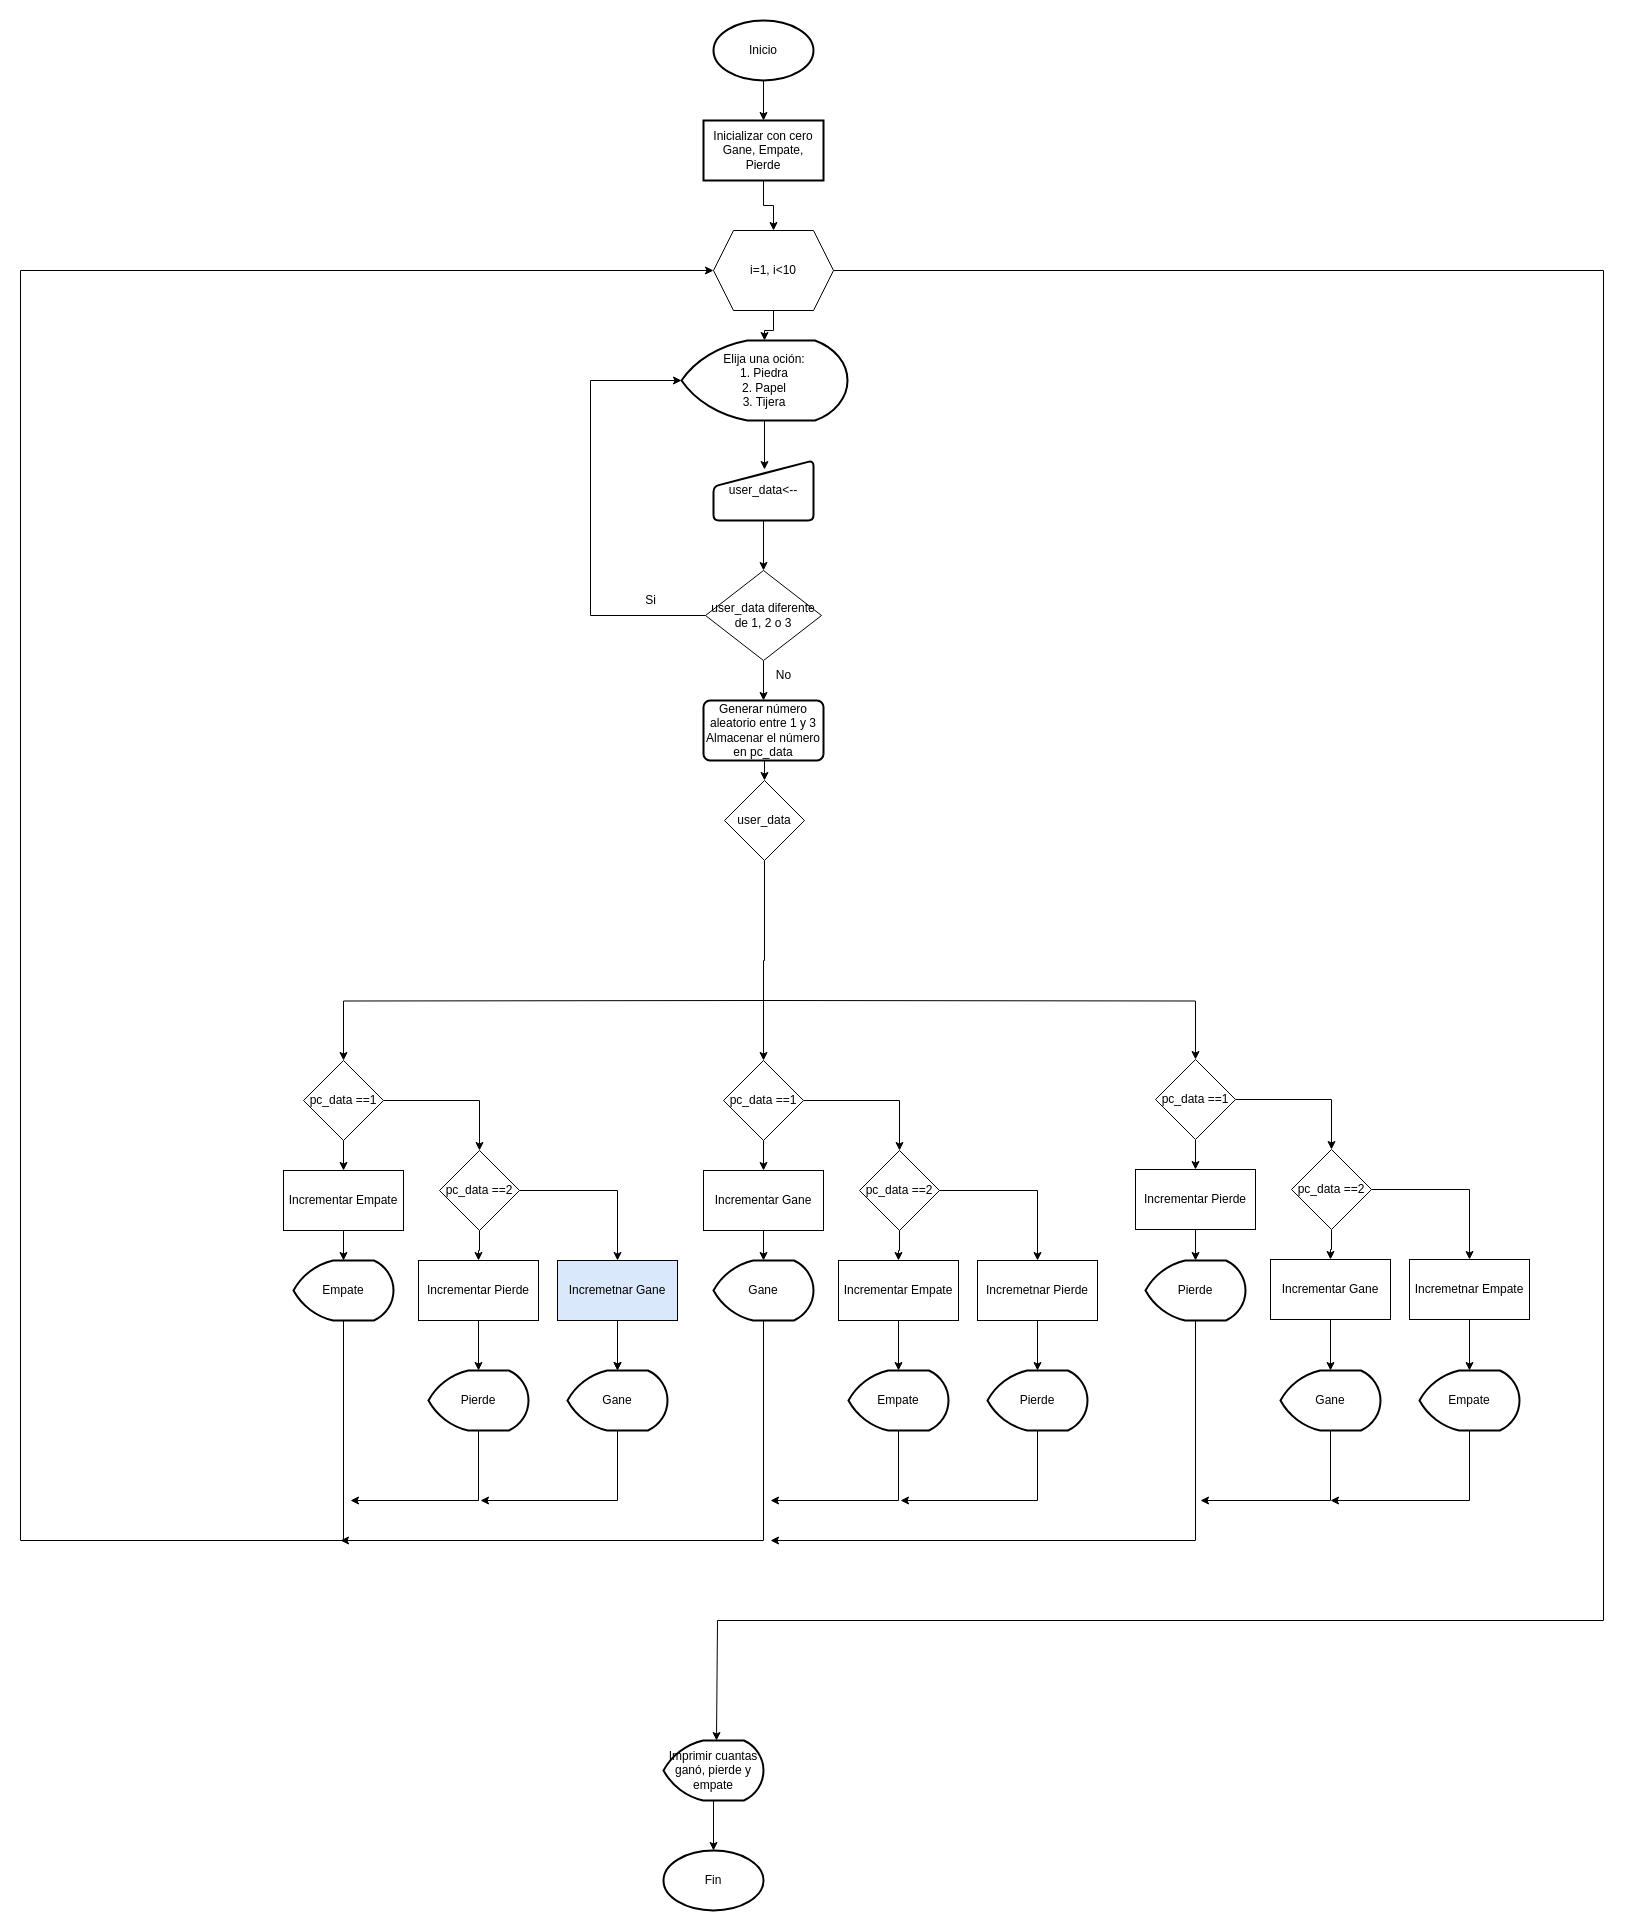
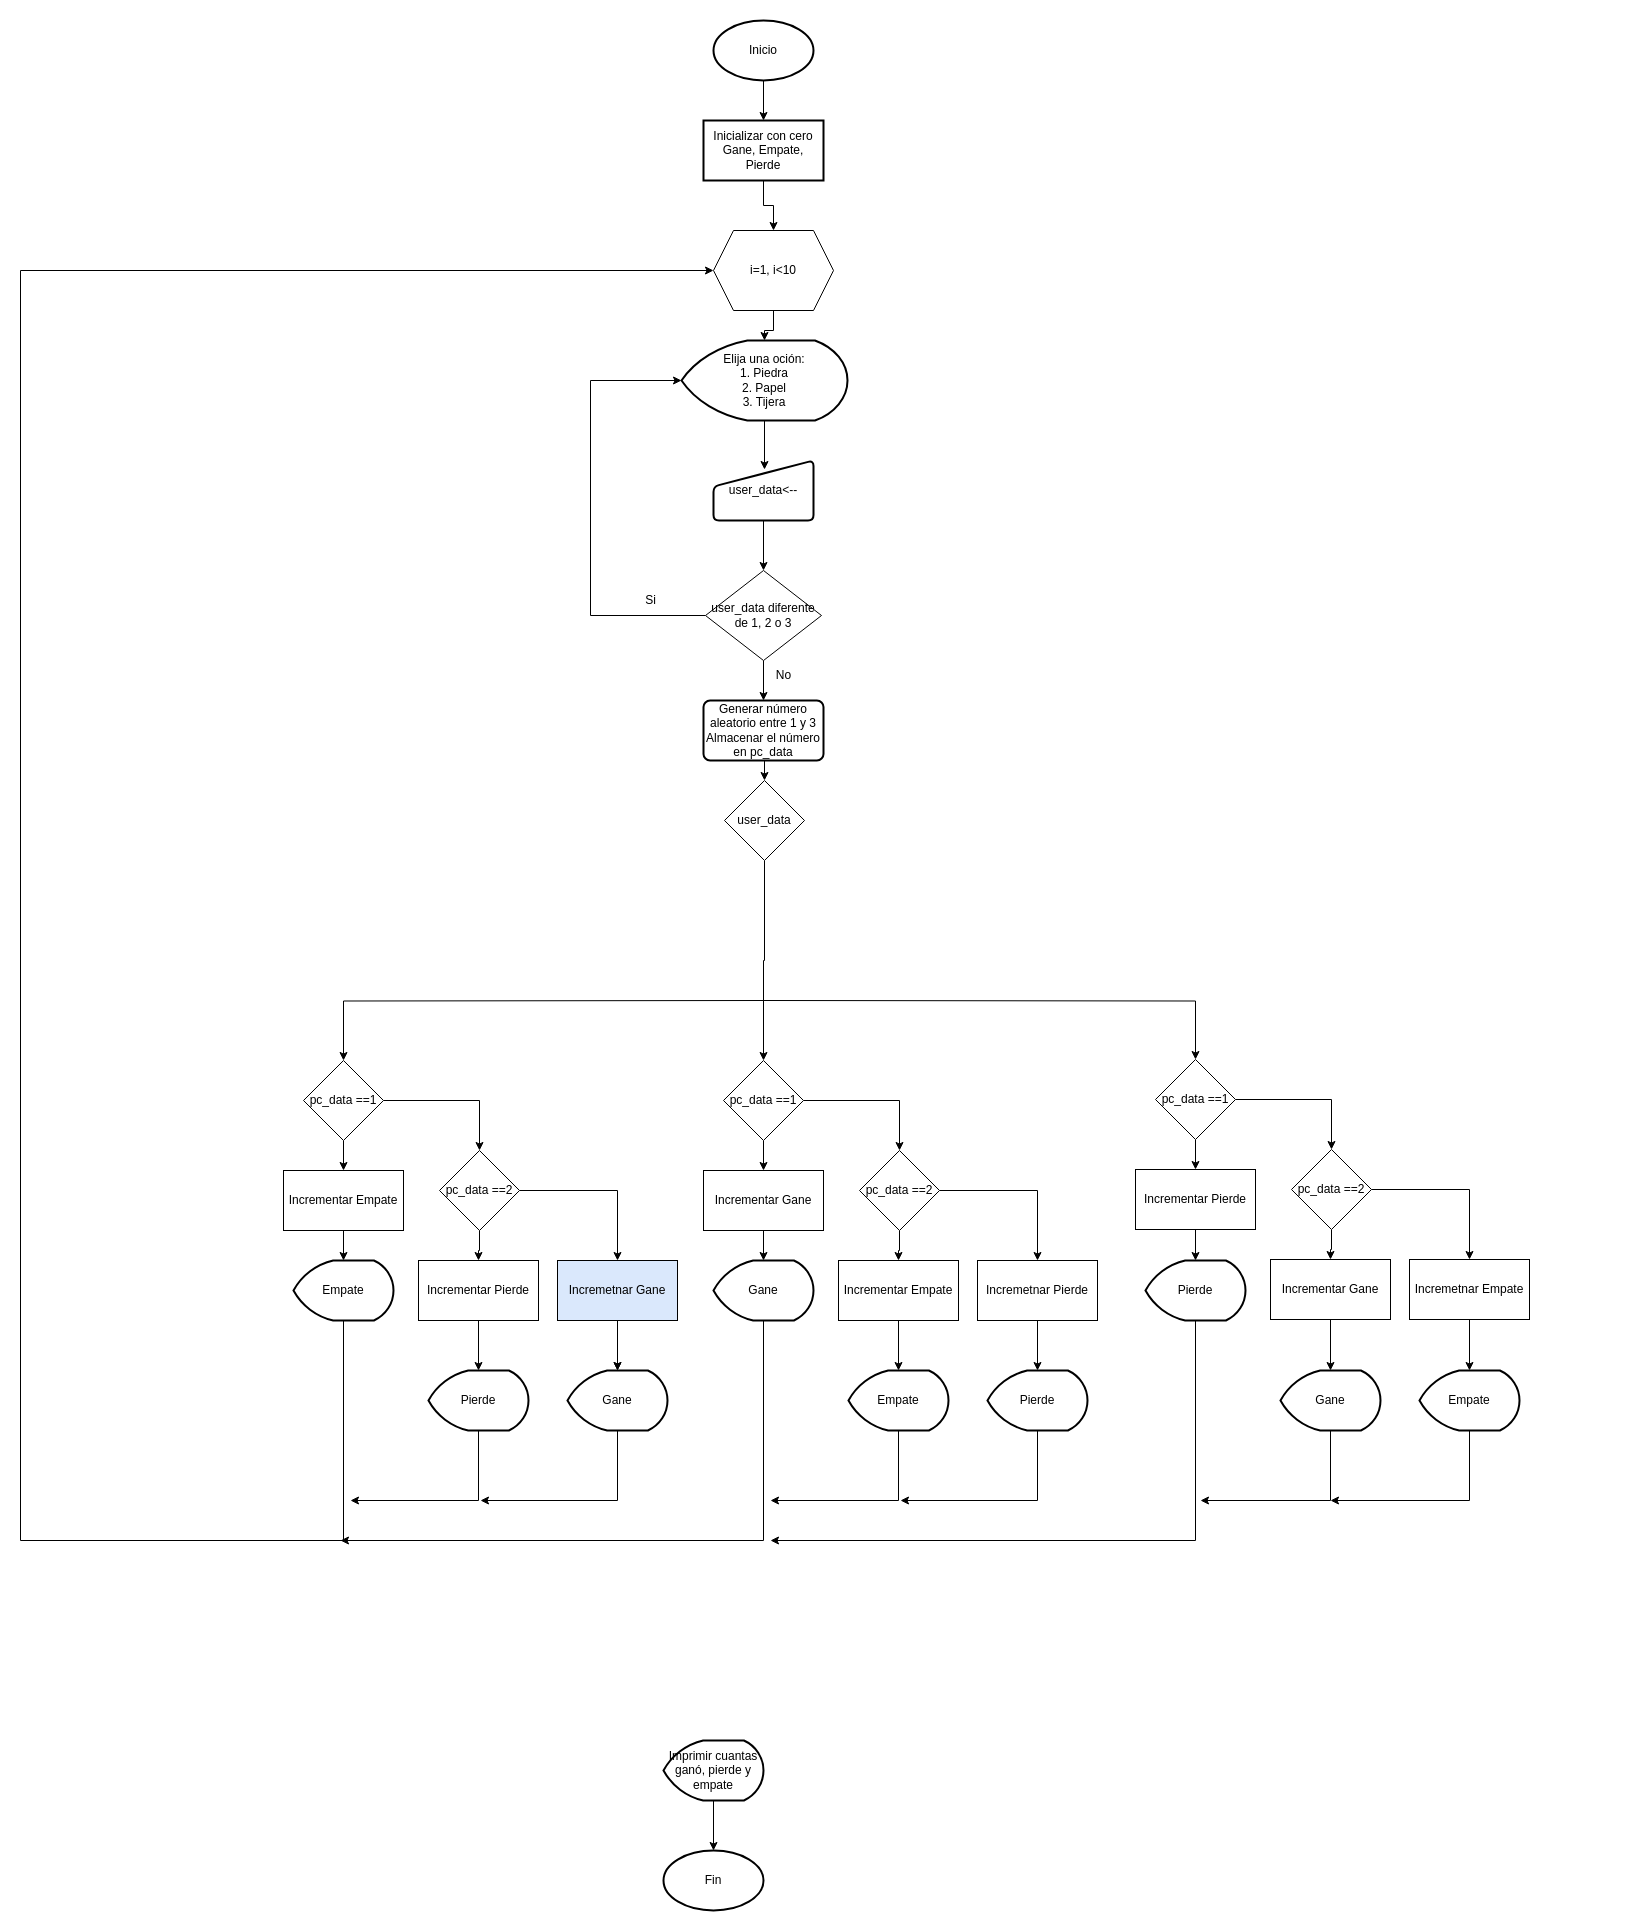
(1604, 1060) -> none
